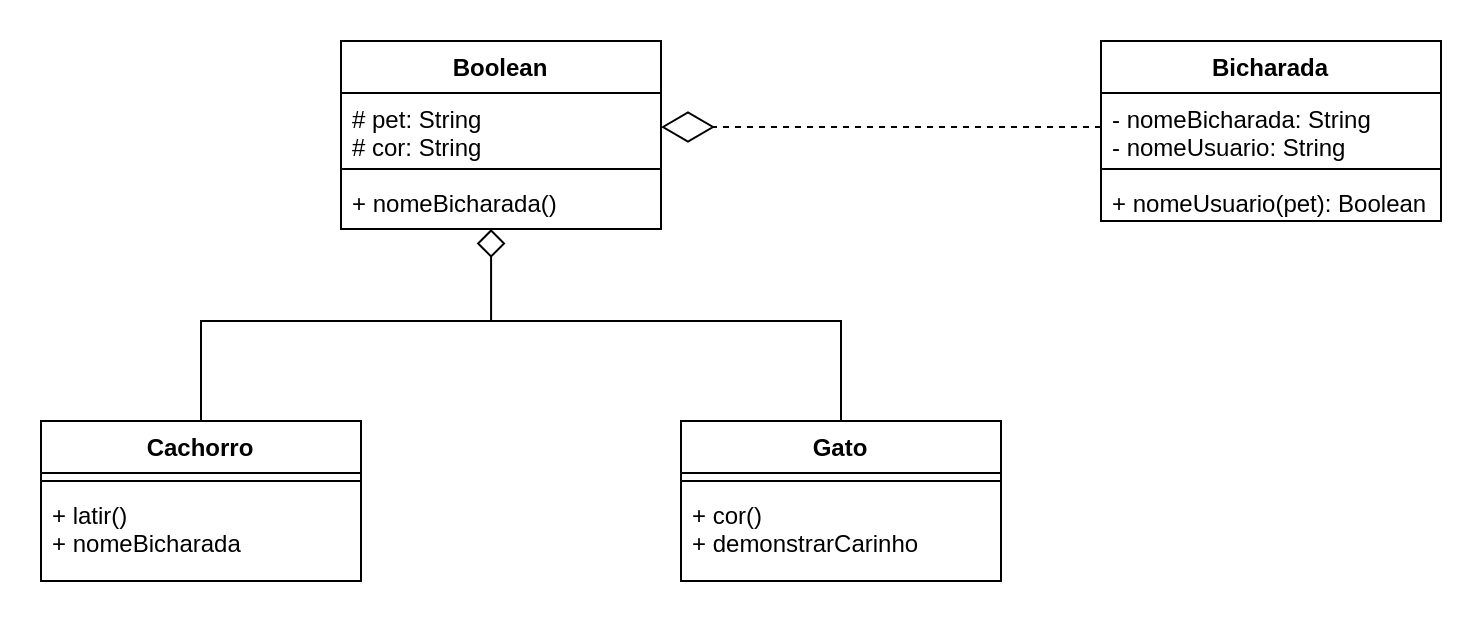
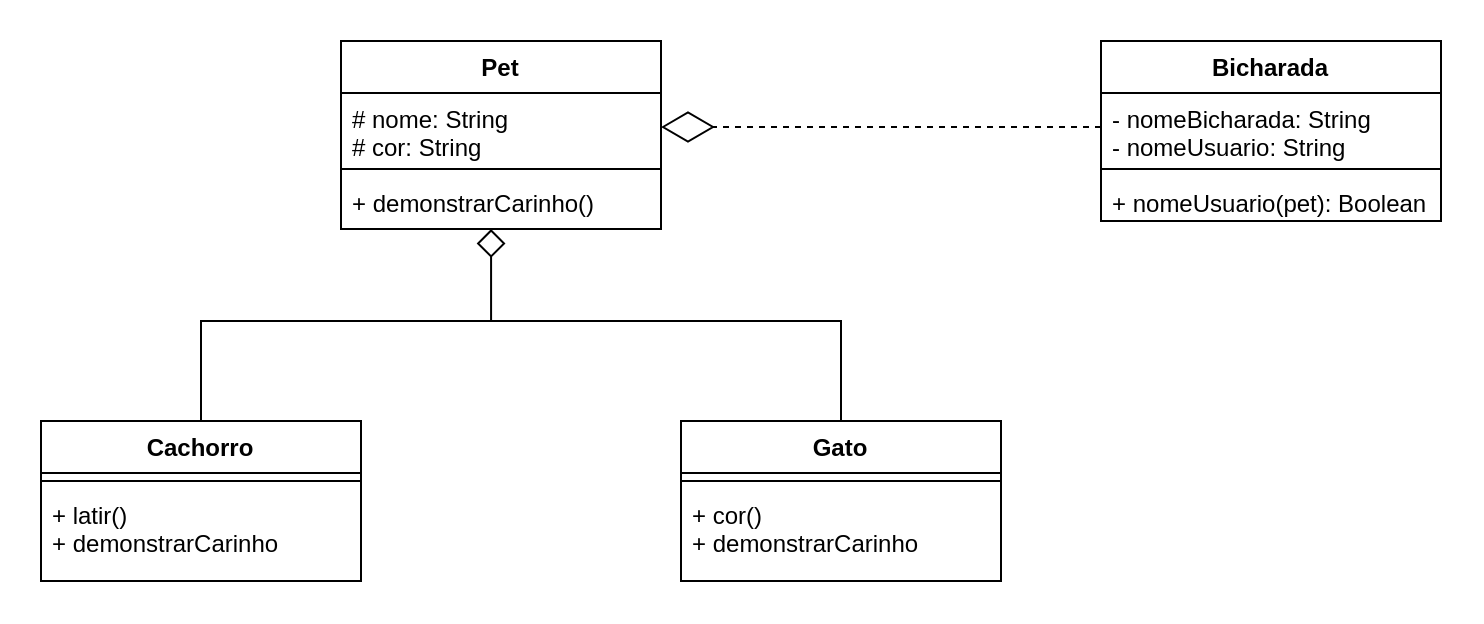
(500, 68) -> (500, 68)
(427, 120) -> (434, 120)
(460, 204) -> (487, 204)
(103, 516) -> (103, 516)
